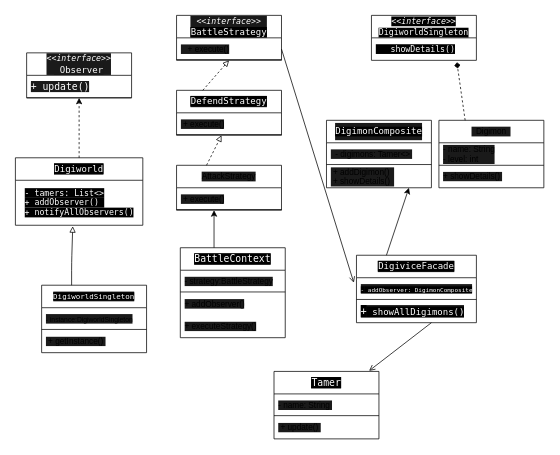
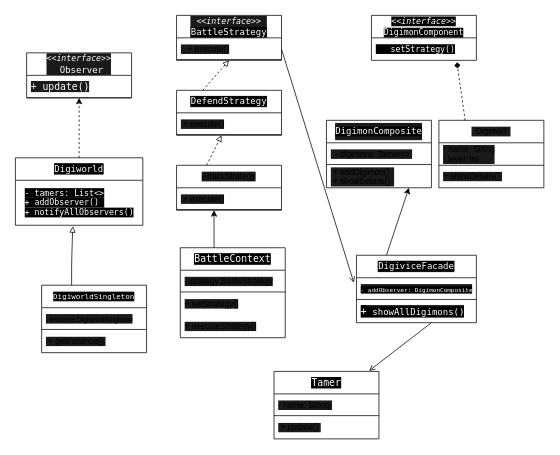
(424, 27) -> (424, 27)
(407, 49) -> (409, 49)
(218, 304) -> (218, 304)
